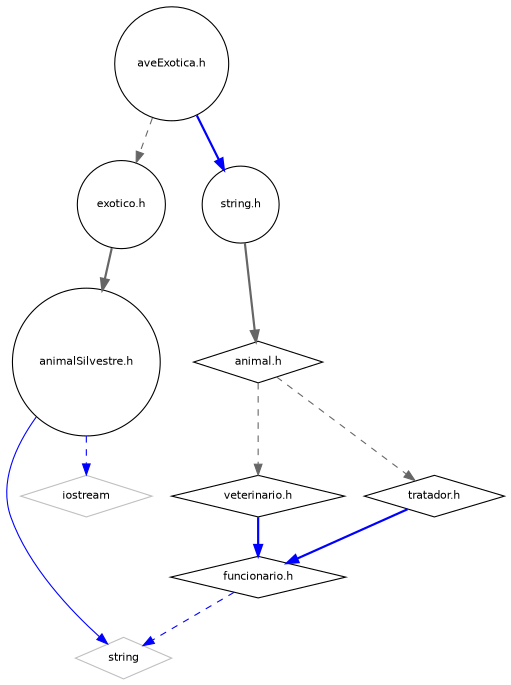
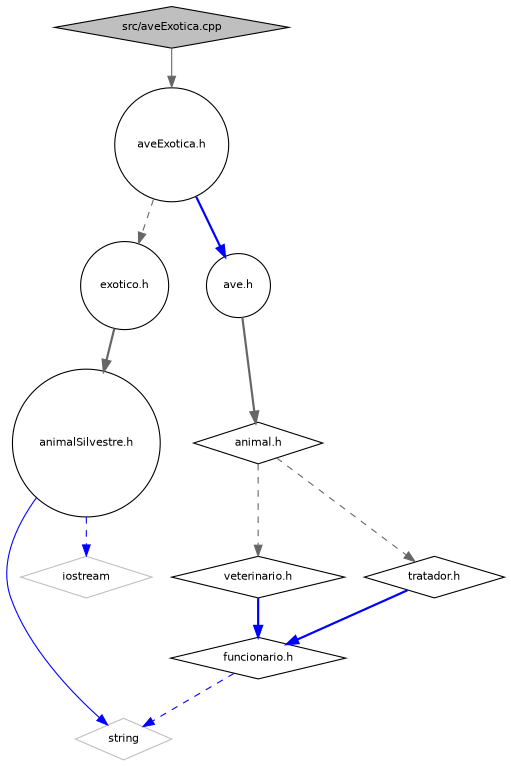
none -> (172, 27)
(241, 205) -> (238, 286)
